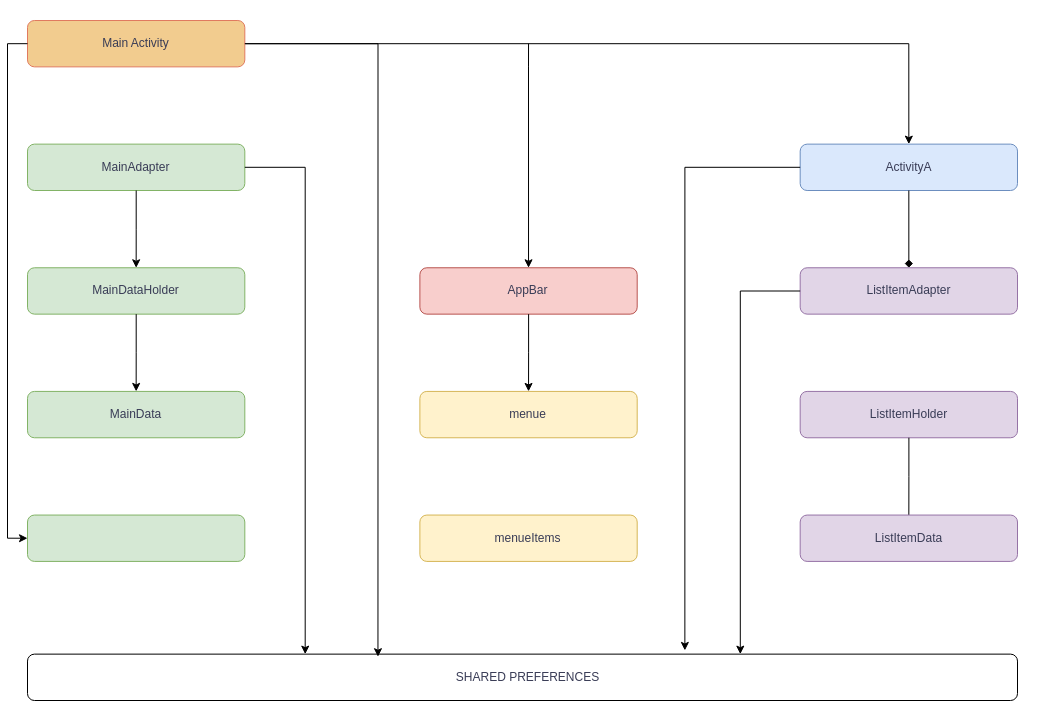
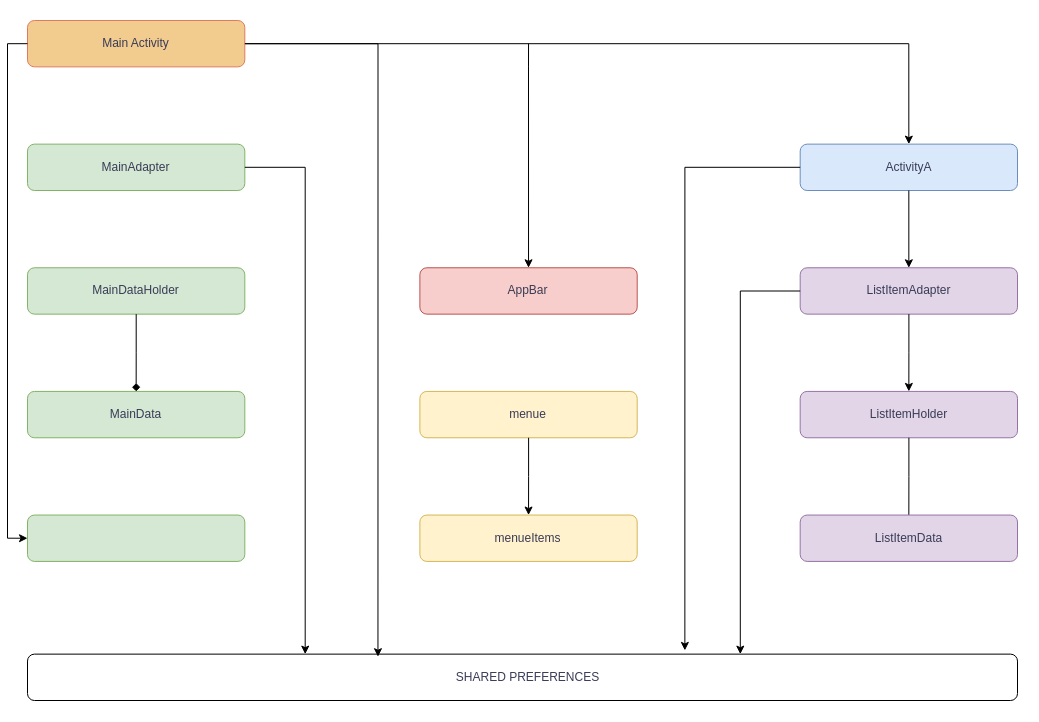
(136, 226) -> none
(909, 259) -> (909, 259)
(529, 350) -> none
none -> (909, 350)
(136, 383) -> (136, 382)
none -> (529, 473)
